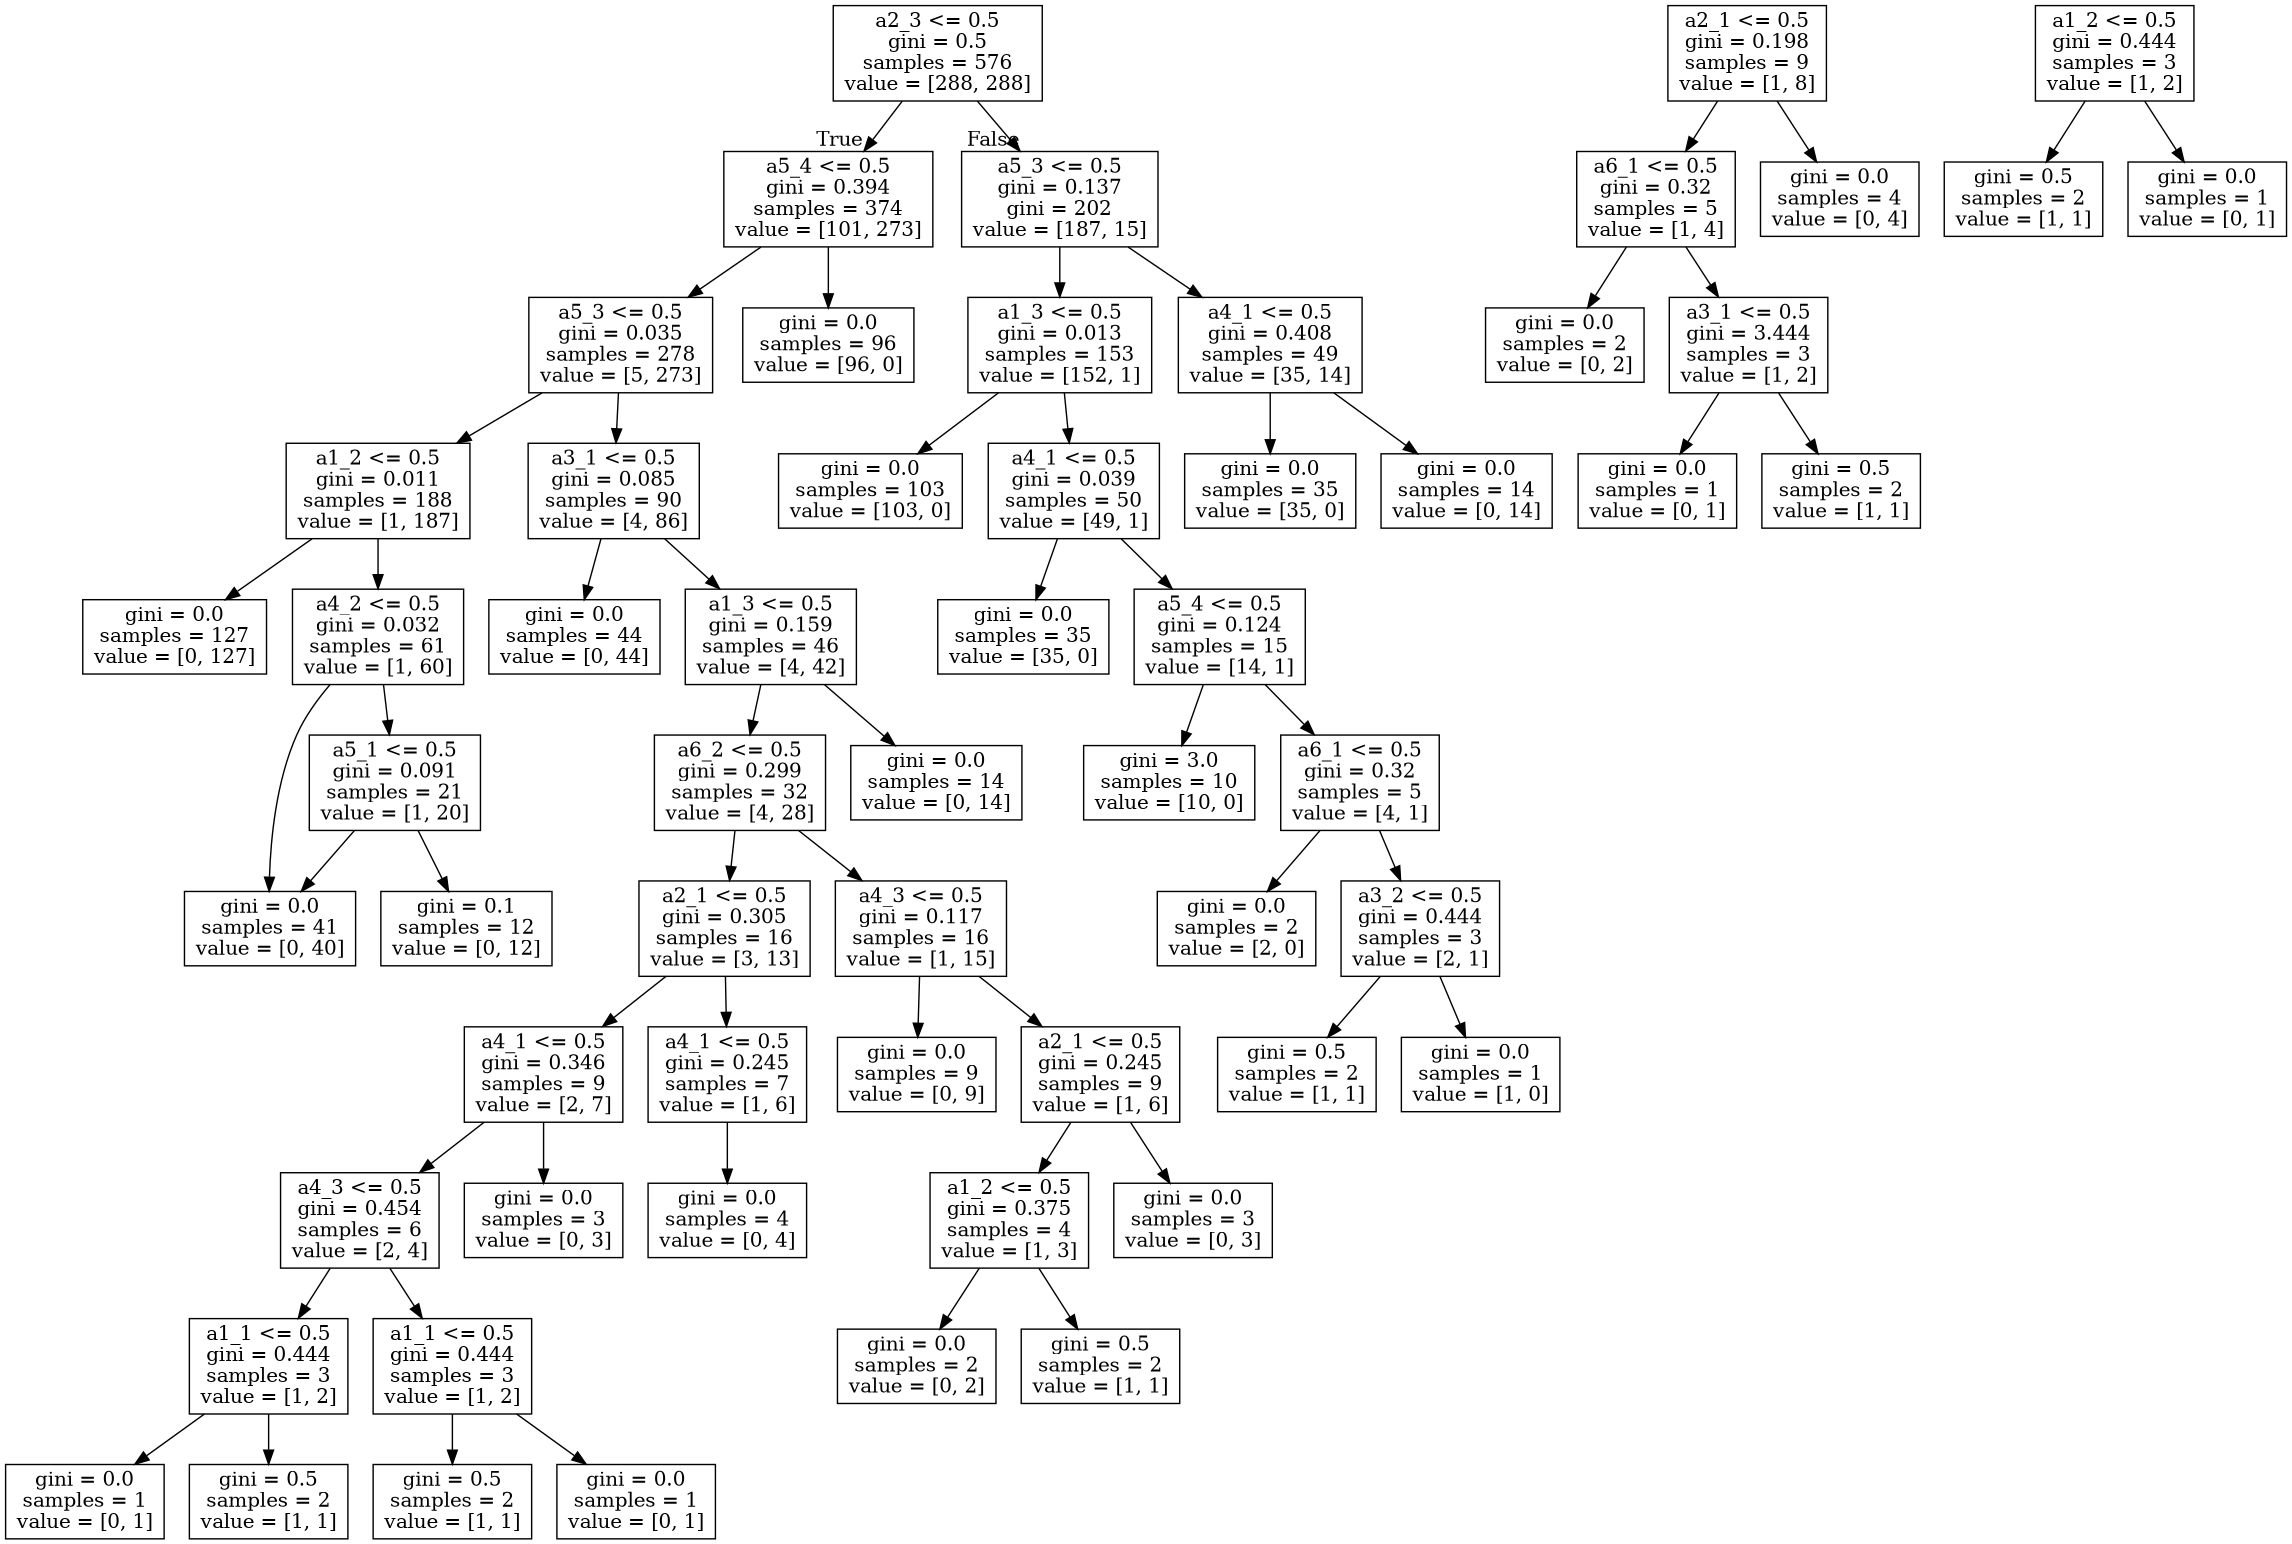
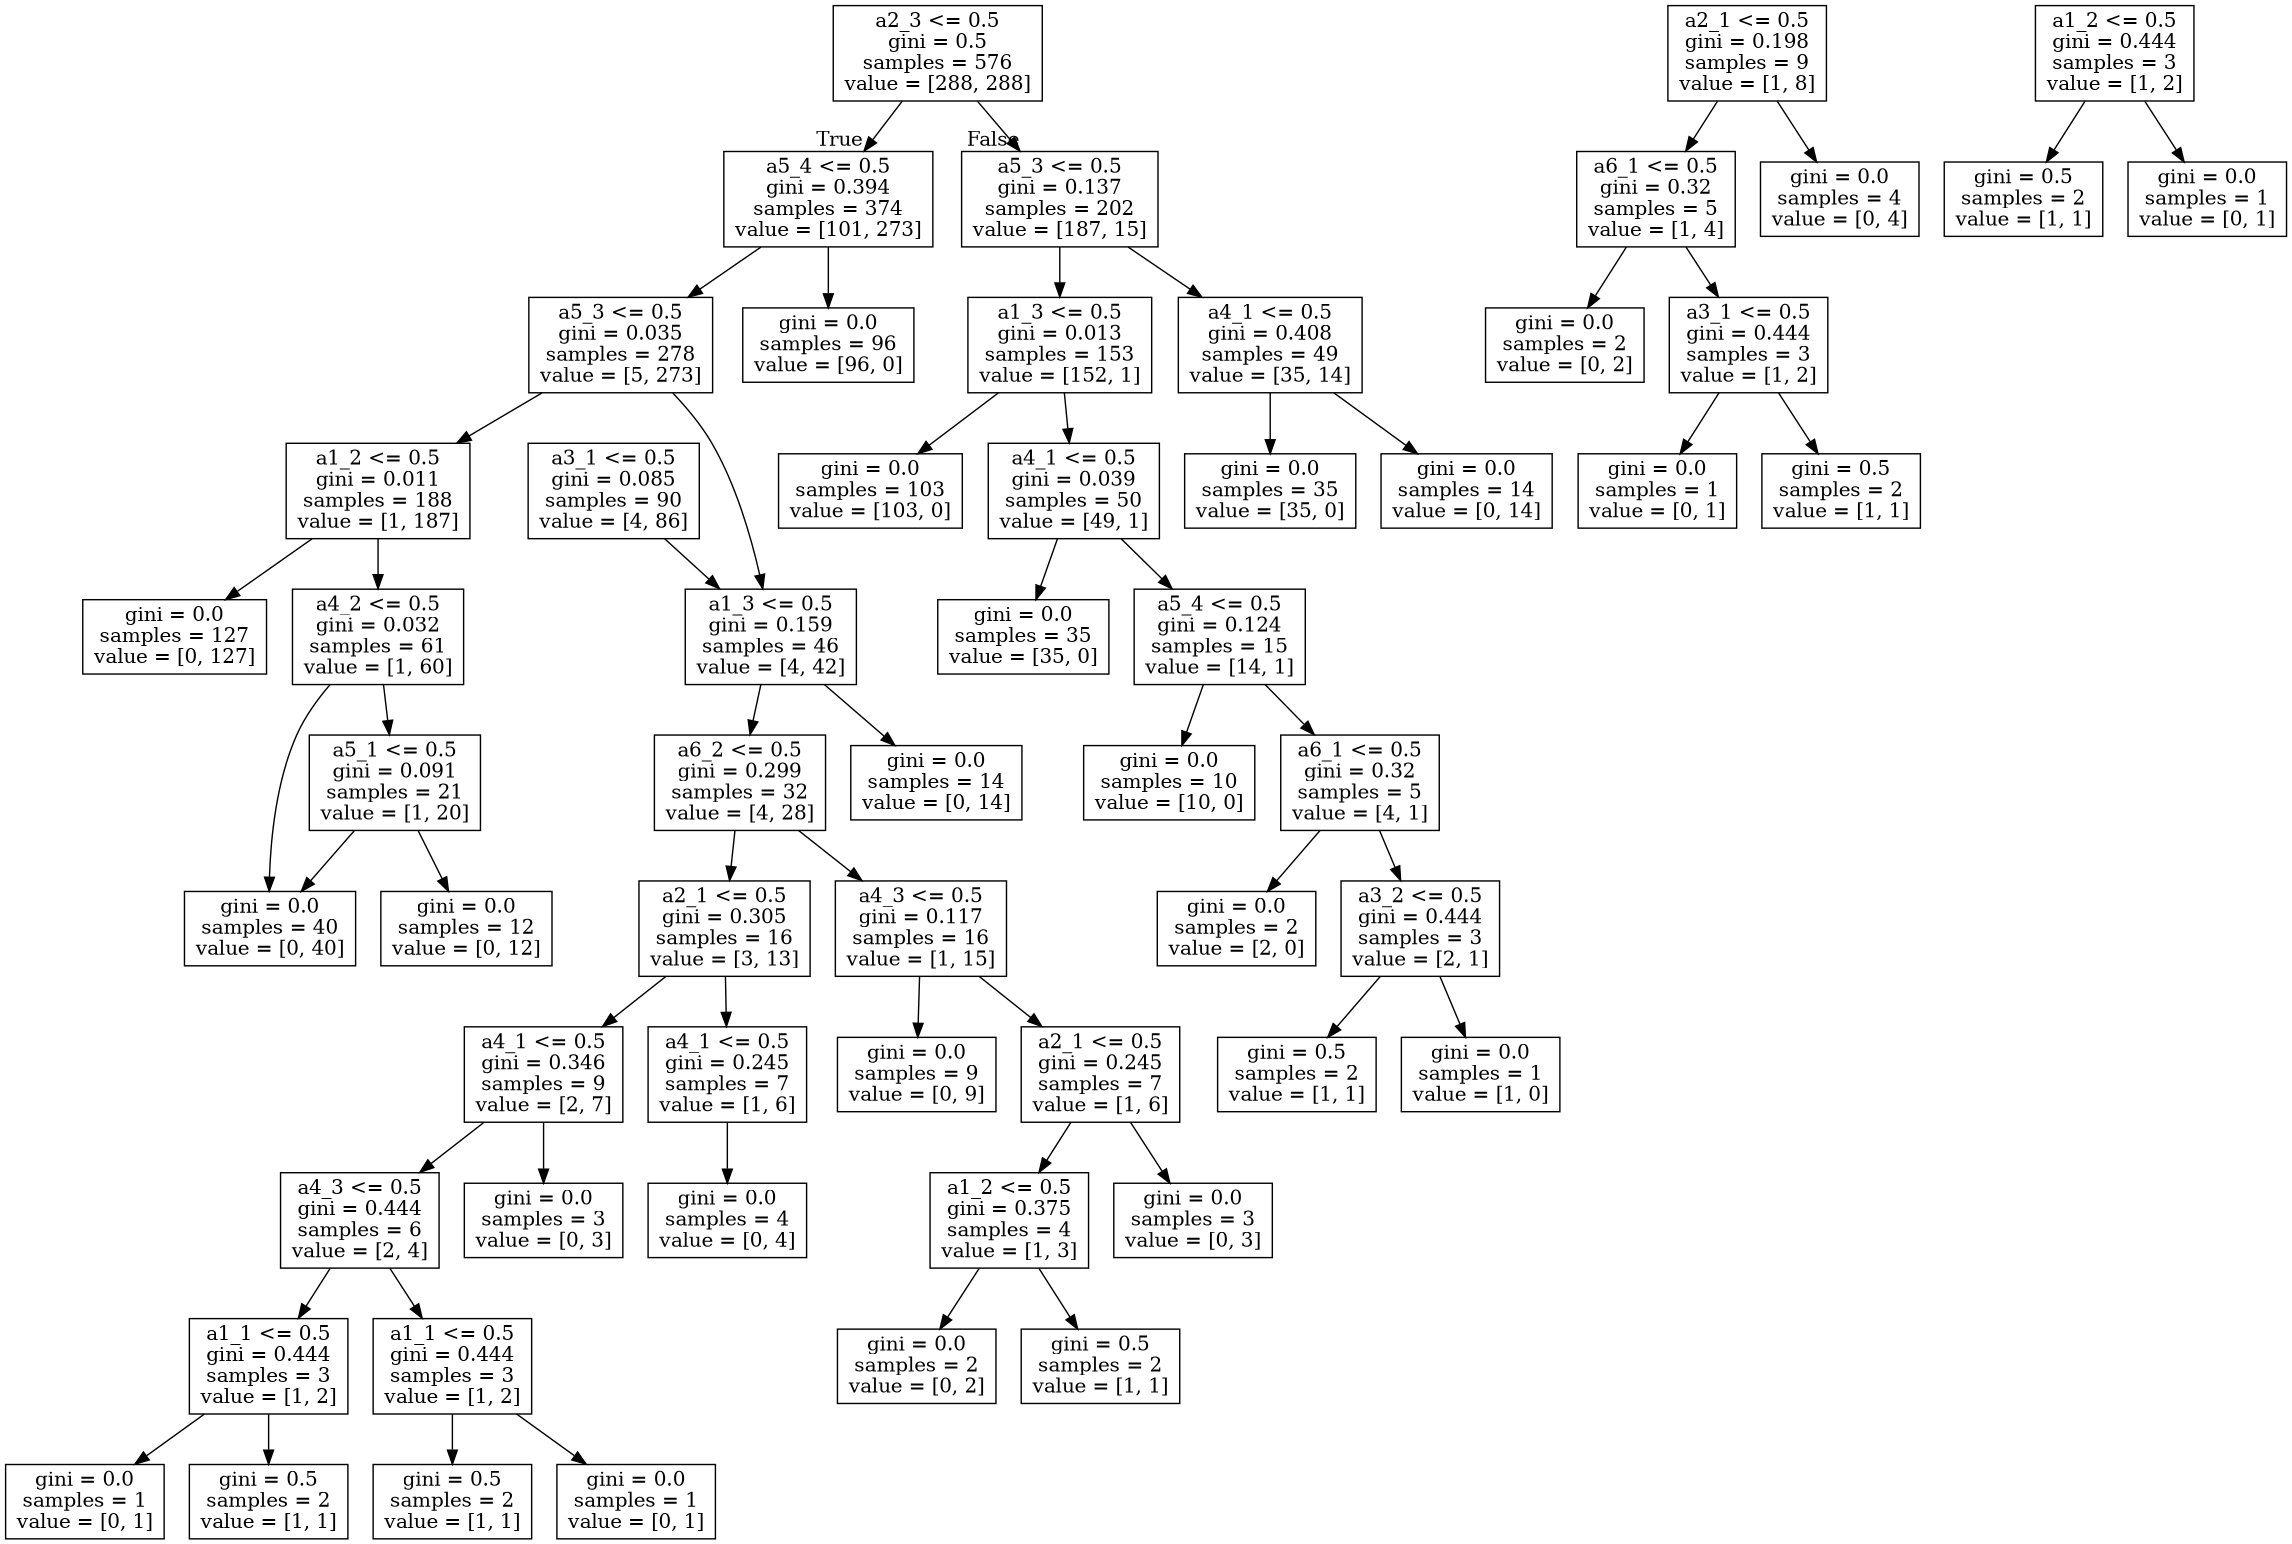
(1060, 199) -> (1060, 199)
(1749, 345) -> (1749, 345)
(618, 411) -> (729, 478)
(574, 637) -> none
(1169, 783) -> (1169, 783)
(270, 929) -> (270, 929)
(466, 929) -> (466, 929)
(1100, 1075) -> (1100, 1075)
(360, 1220) -> (360, 1220)
